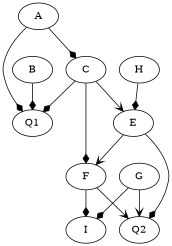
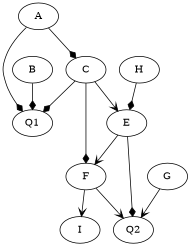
(86, 199) -> (83, 200)
(116, 200) -> none
